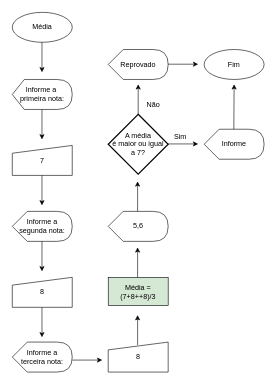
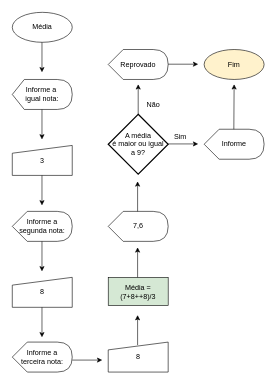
(234, 65) -> (234, 65)
(42, 95) -> (42, 95)
(138, 144) -> (138, 144)
(42, 161) -> (42, 161)
(138, 227) -> (138, 227)
